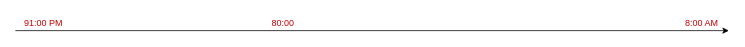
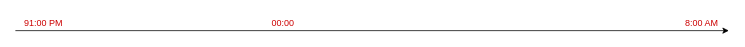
(283, 23) -> (283, 23)
